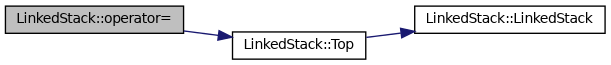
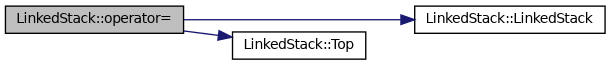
(384, 35) -> (292, 20)
